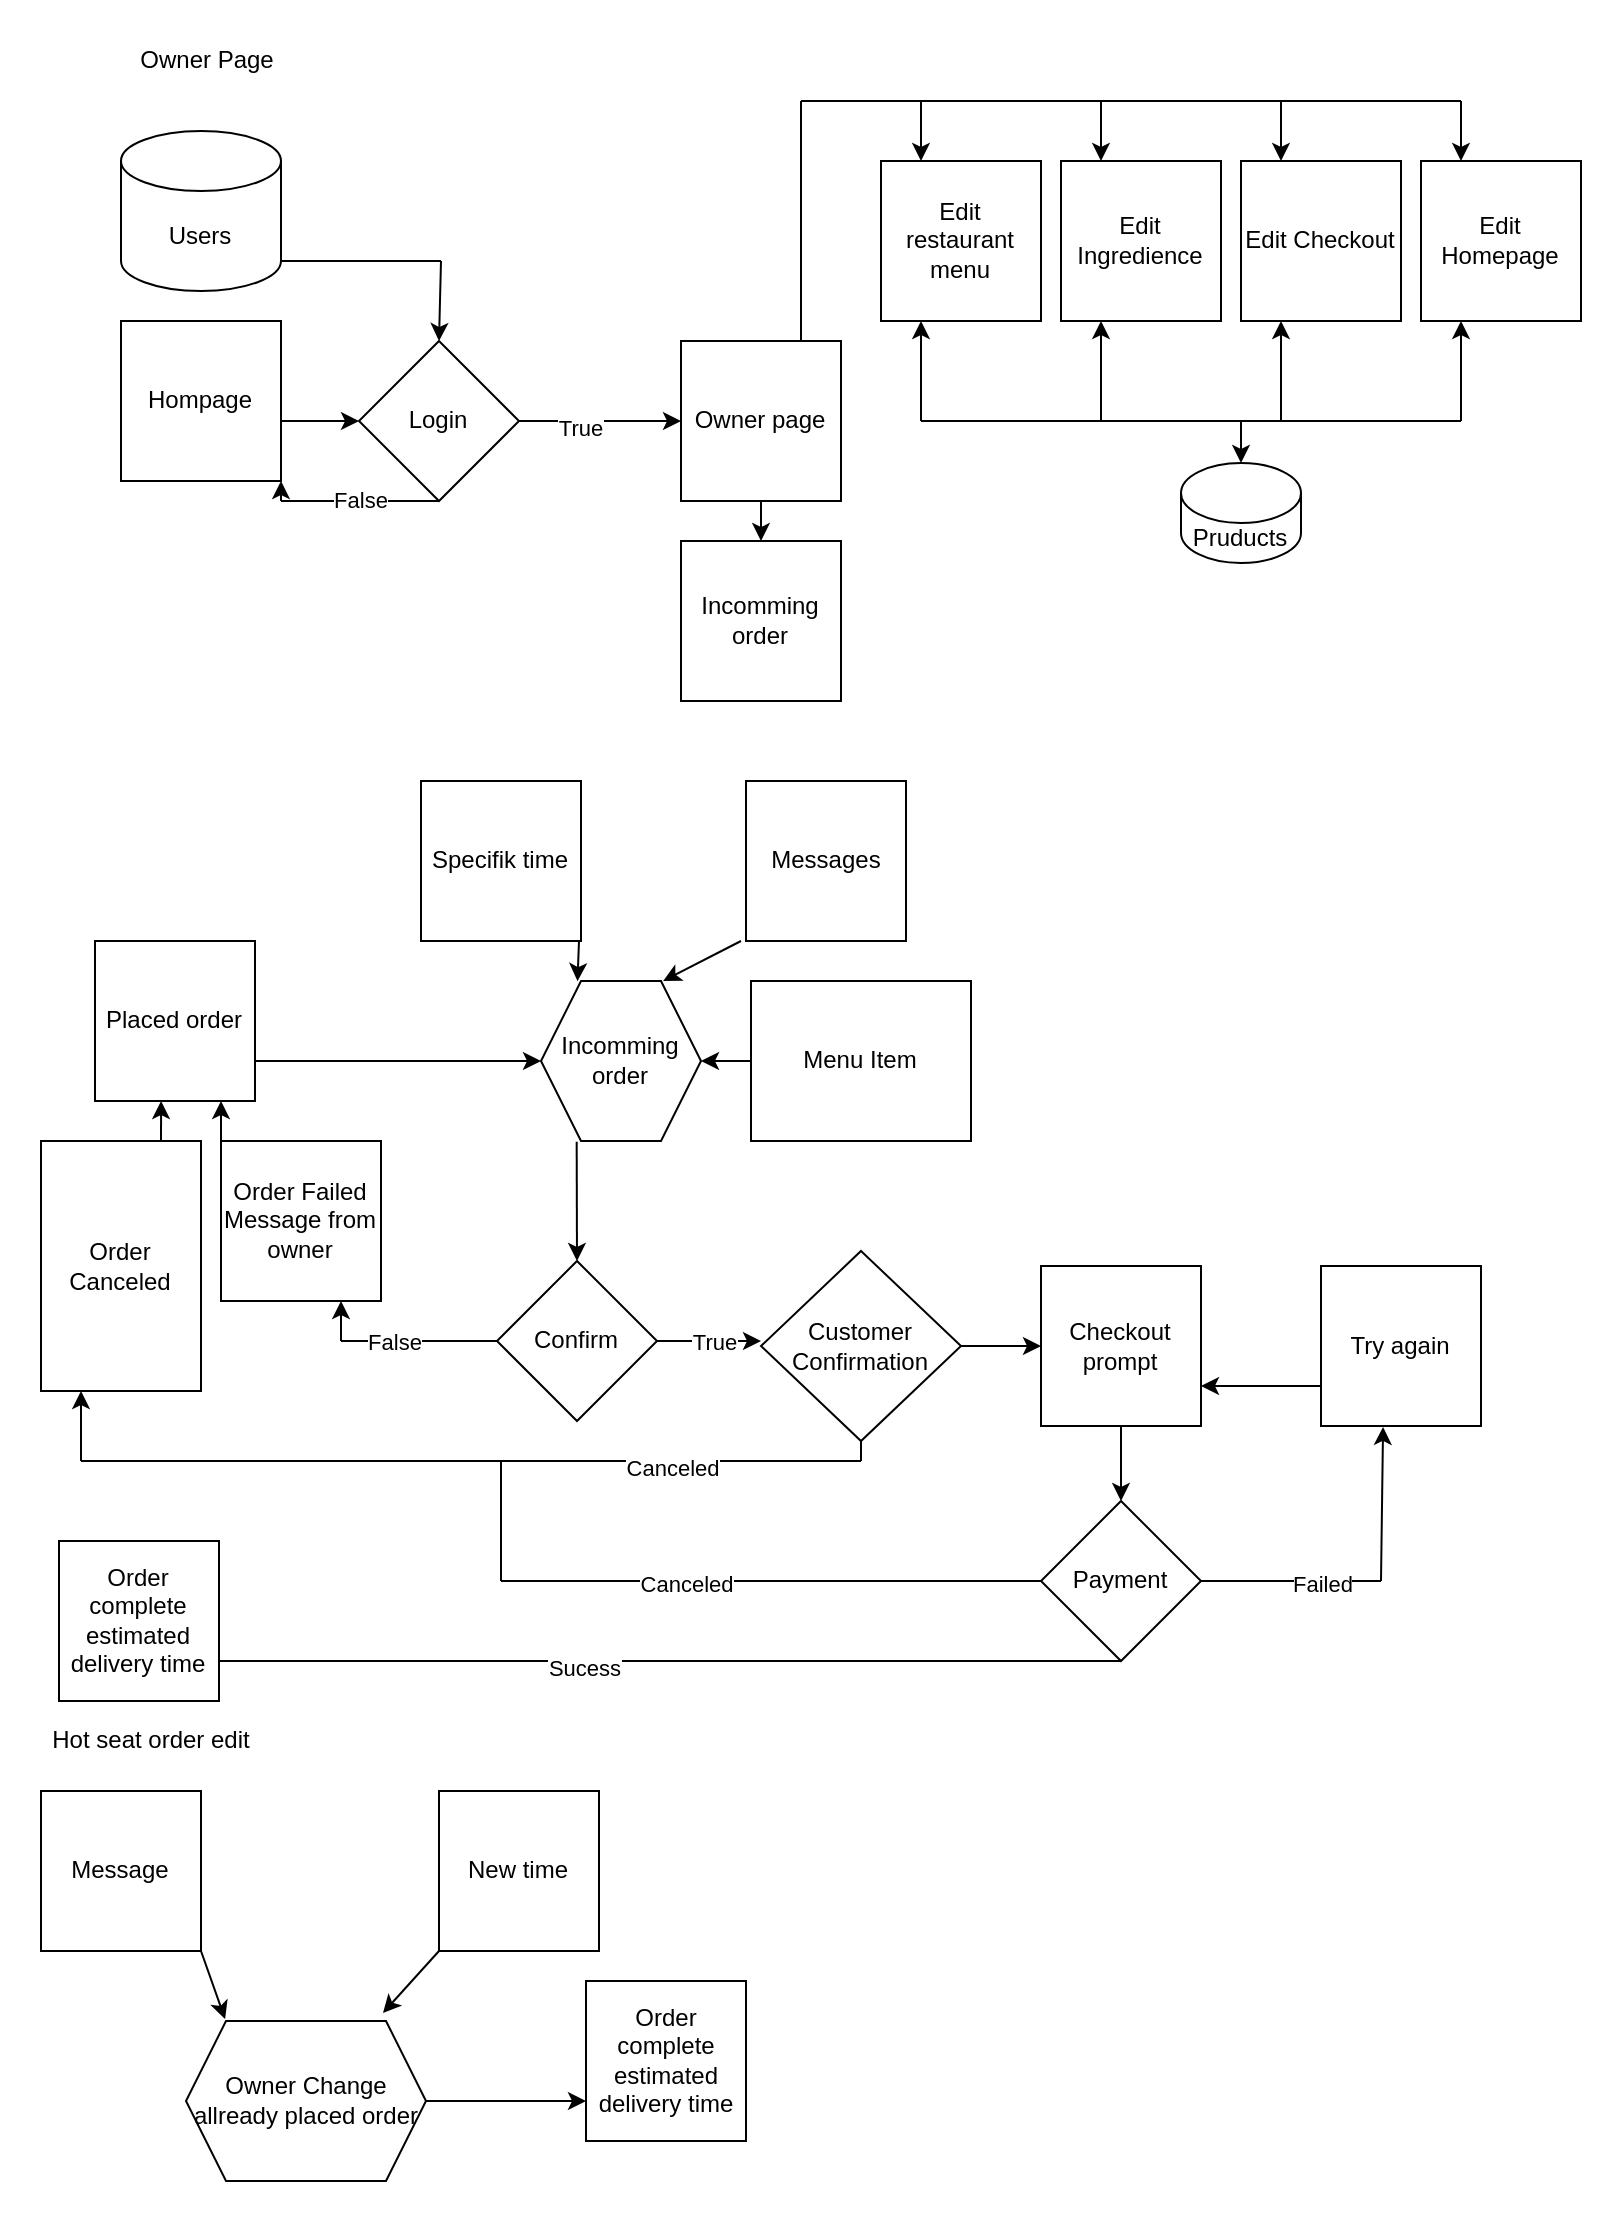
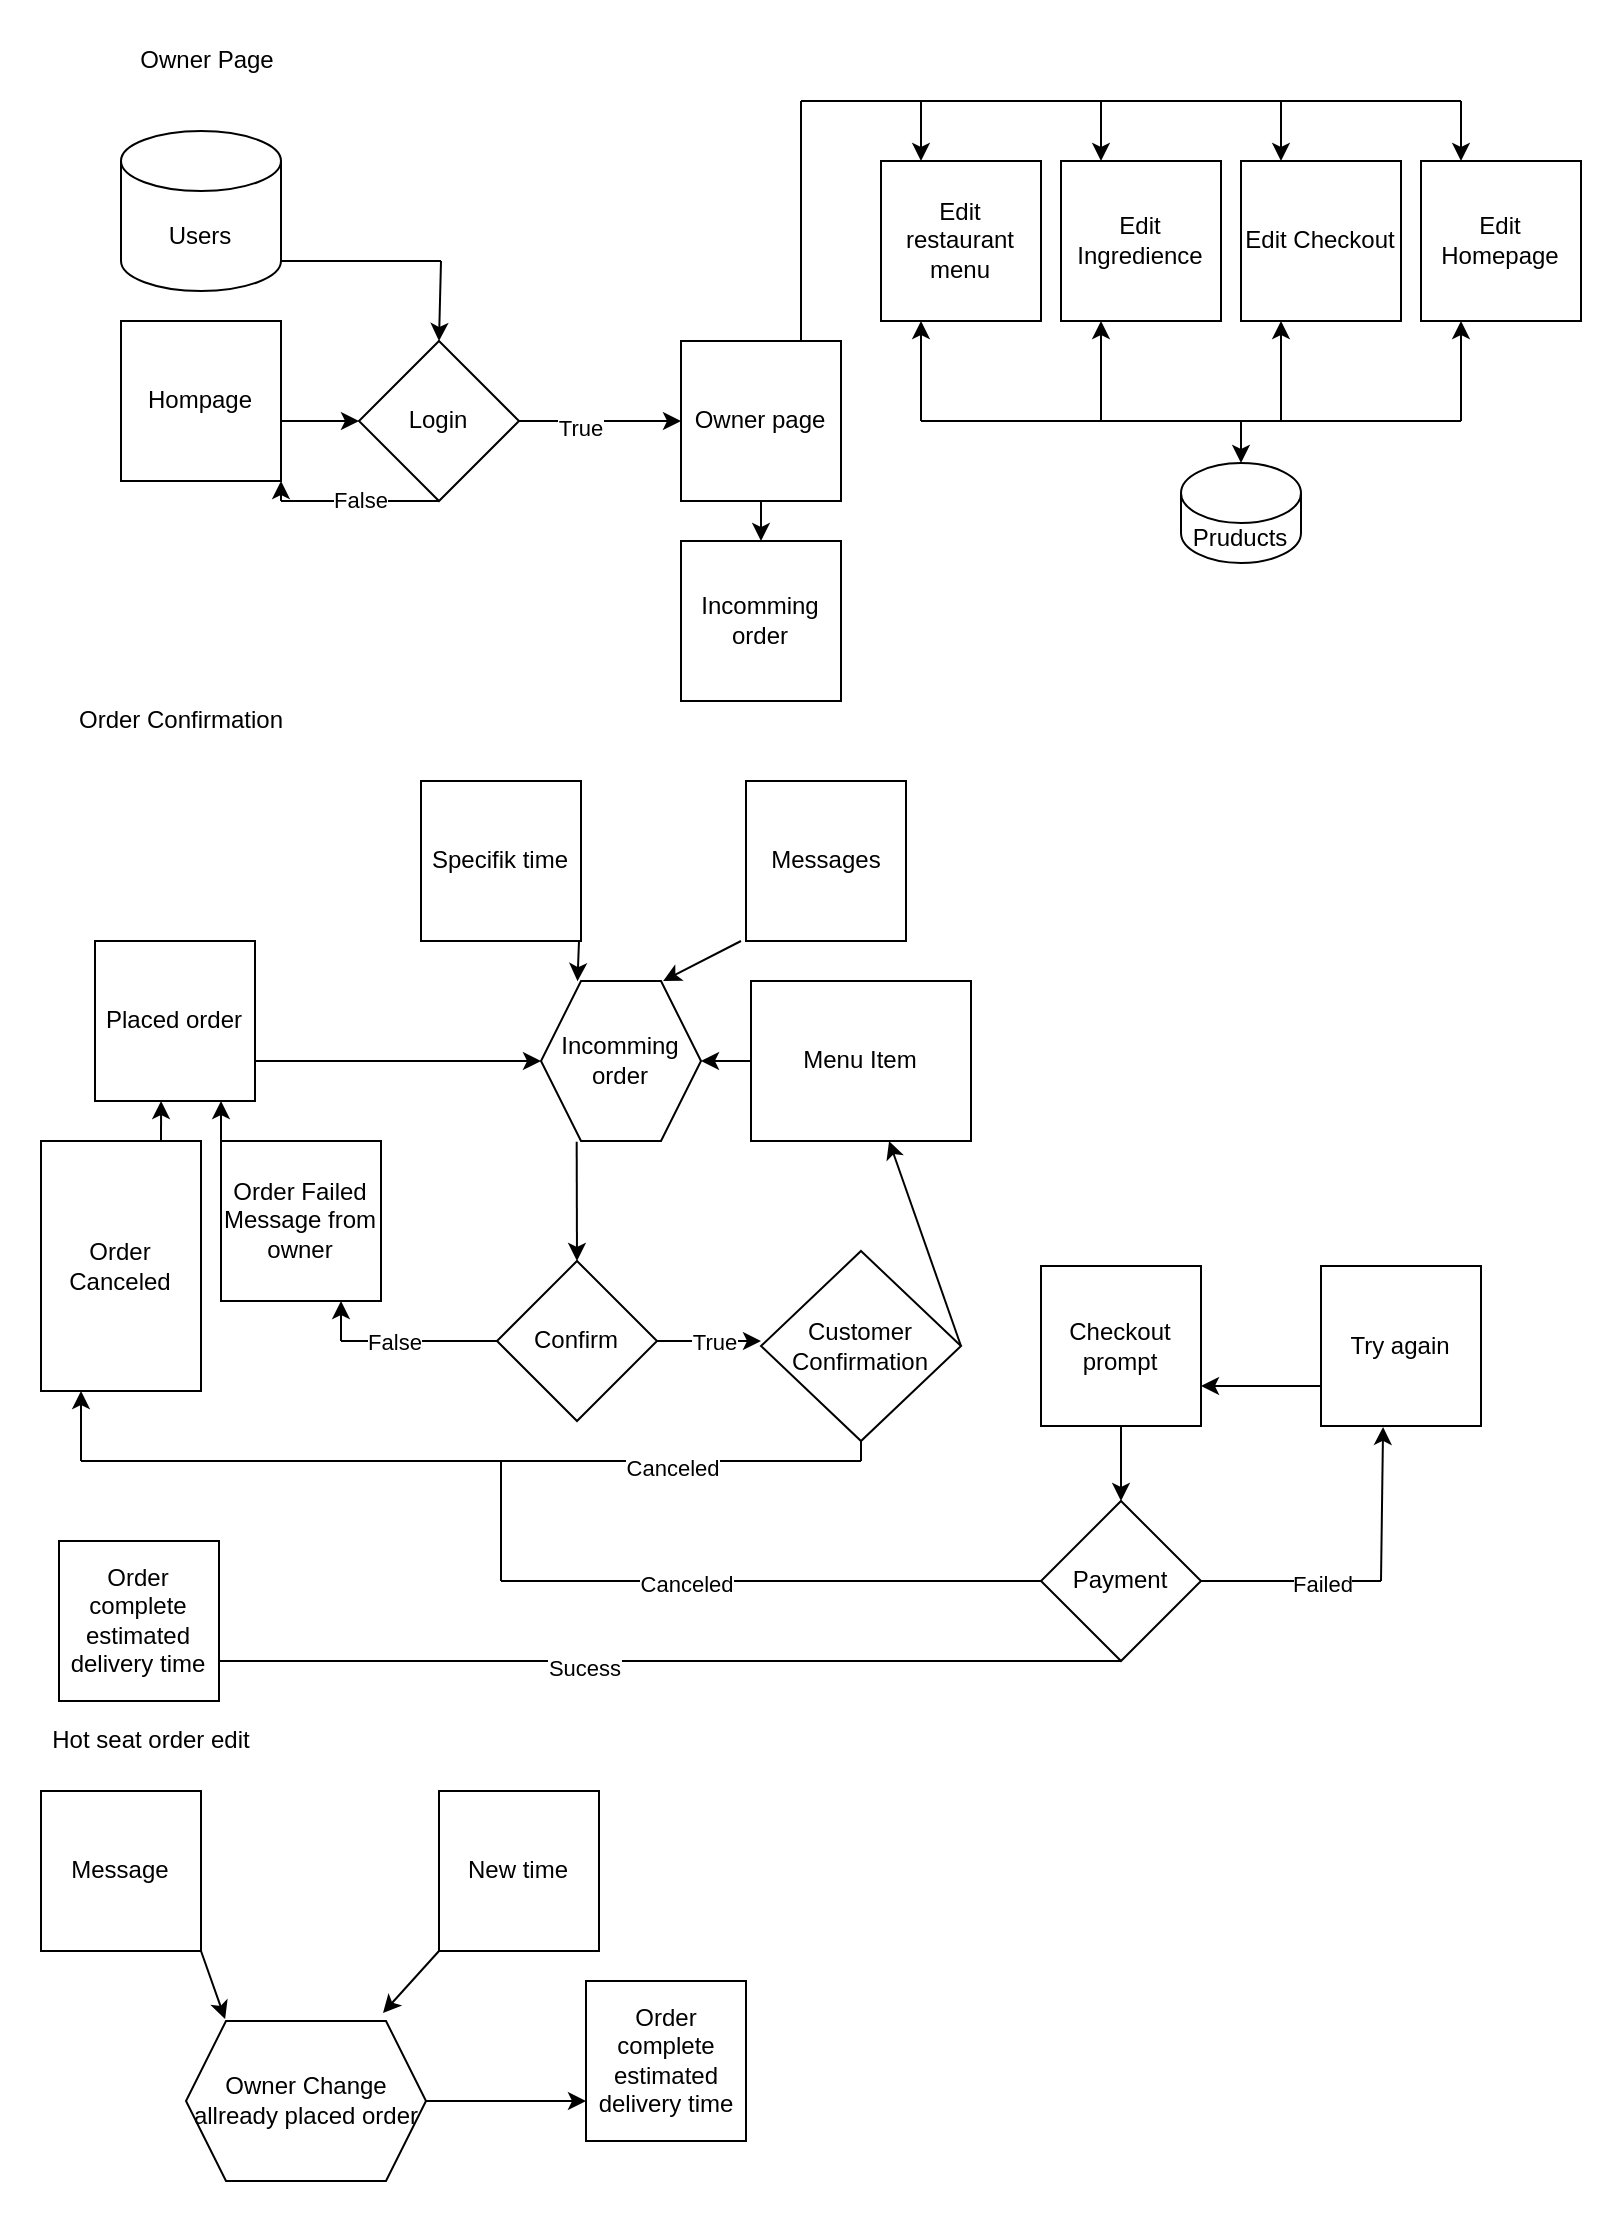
none -> (181, 721)
(994, 1346) -> (927, 1250)
